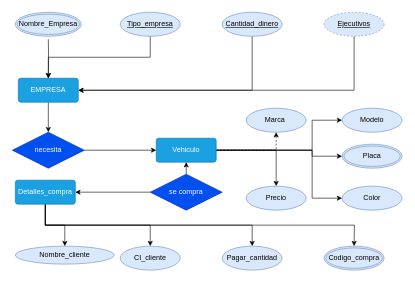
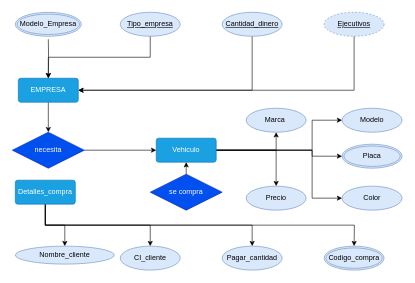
(48, 24) -> (48, 24)
(276, 142) -> (276, 142)
(80, 192) -> none
